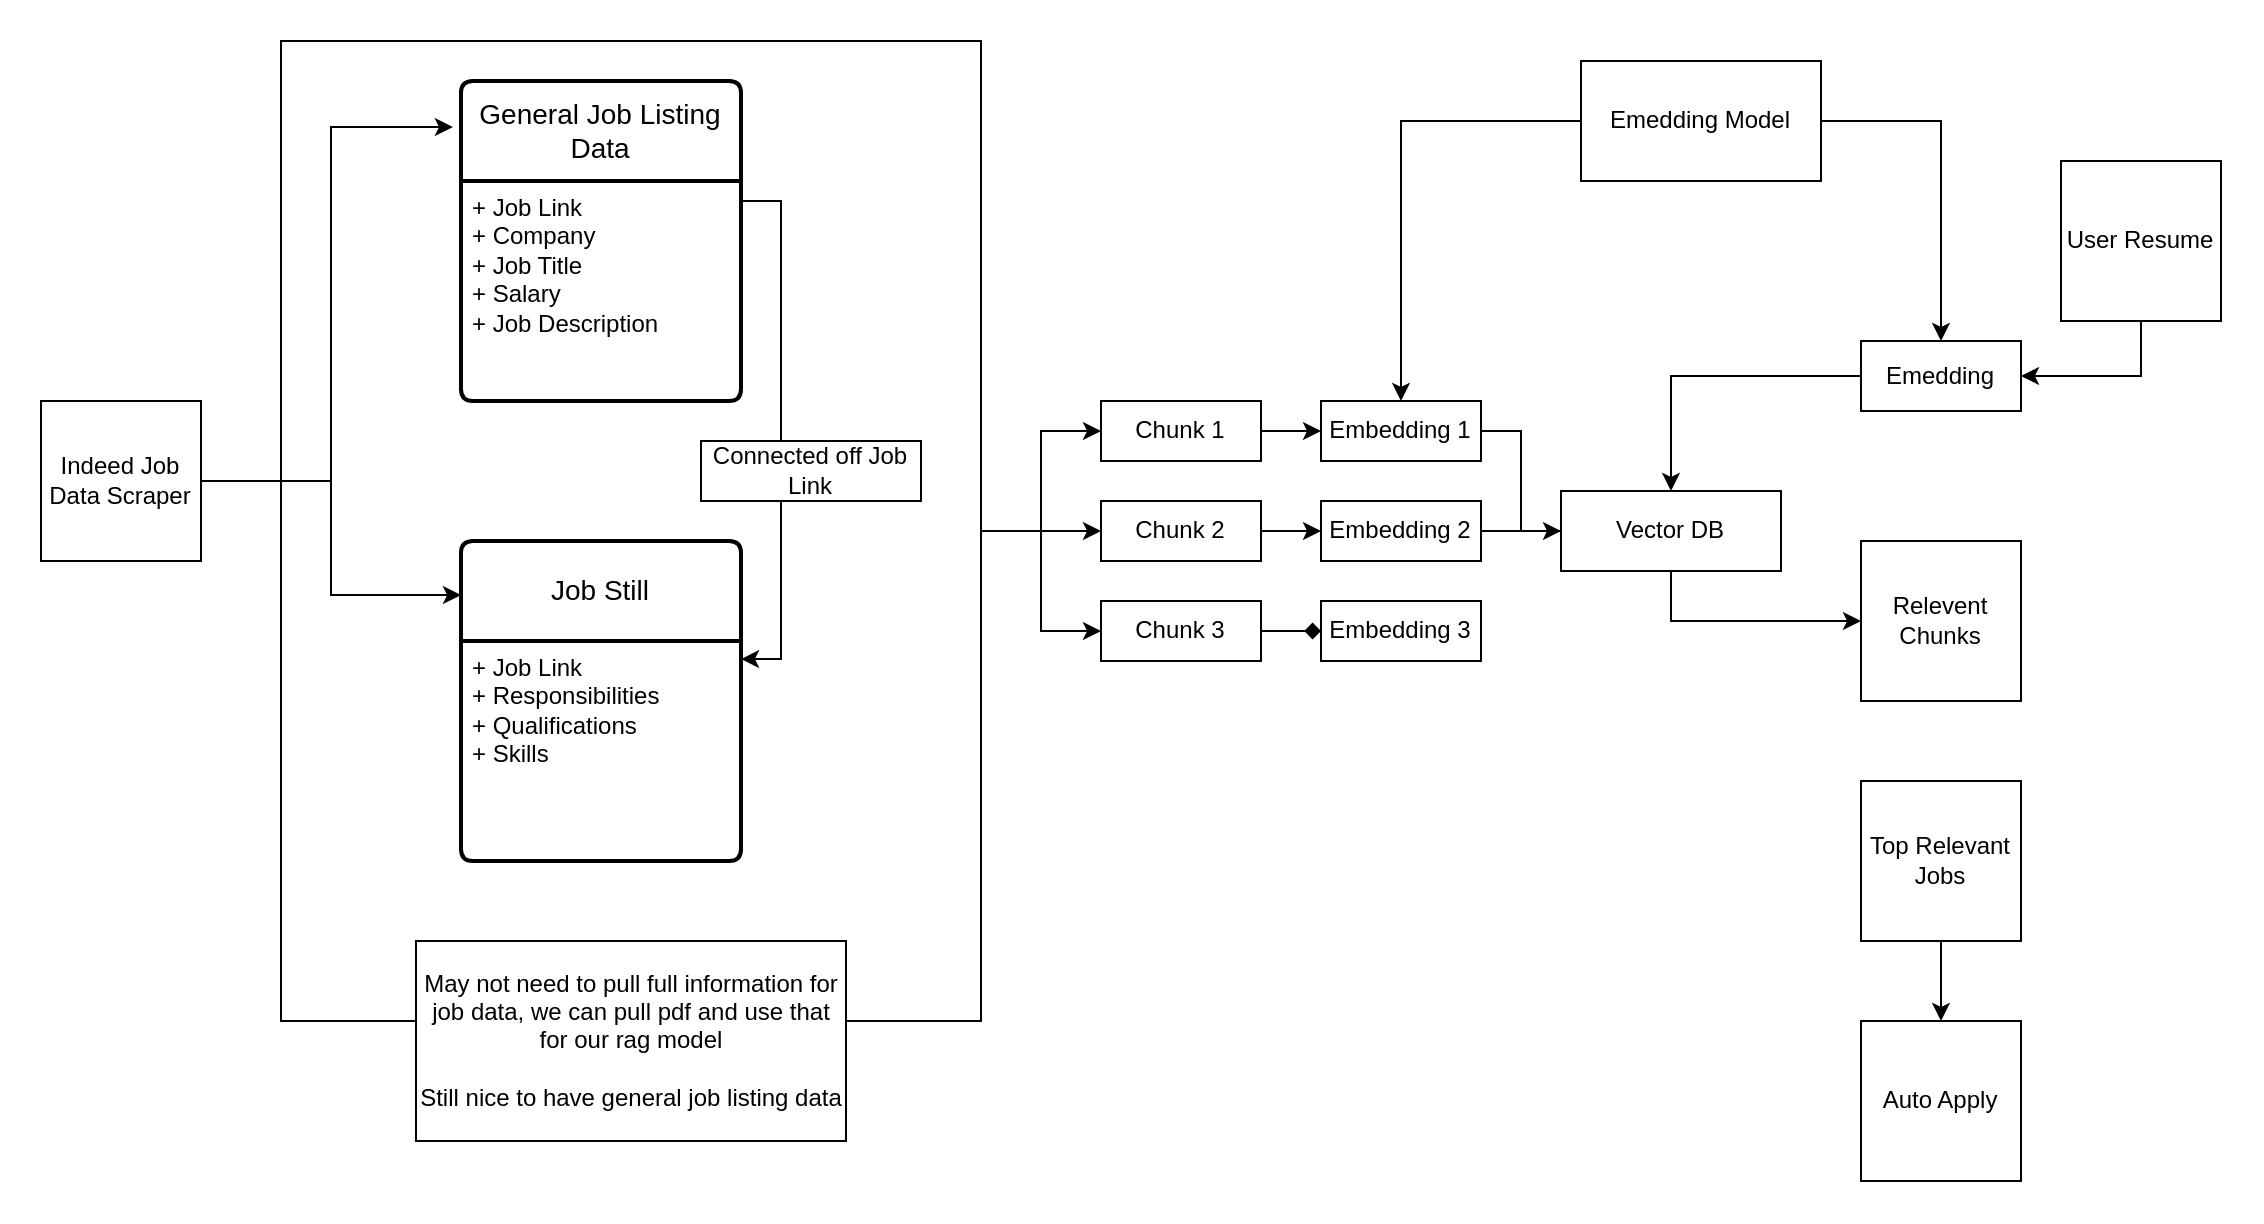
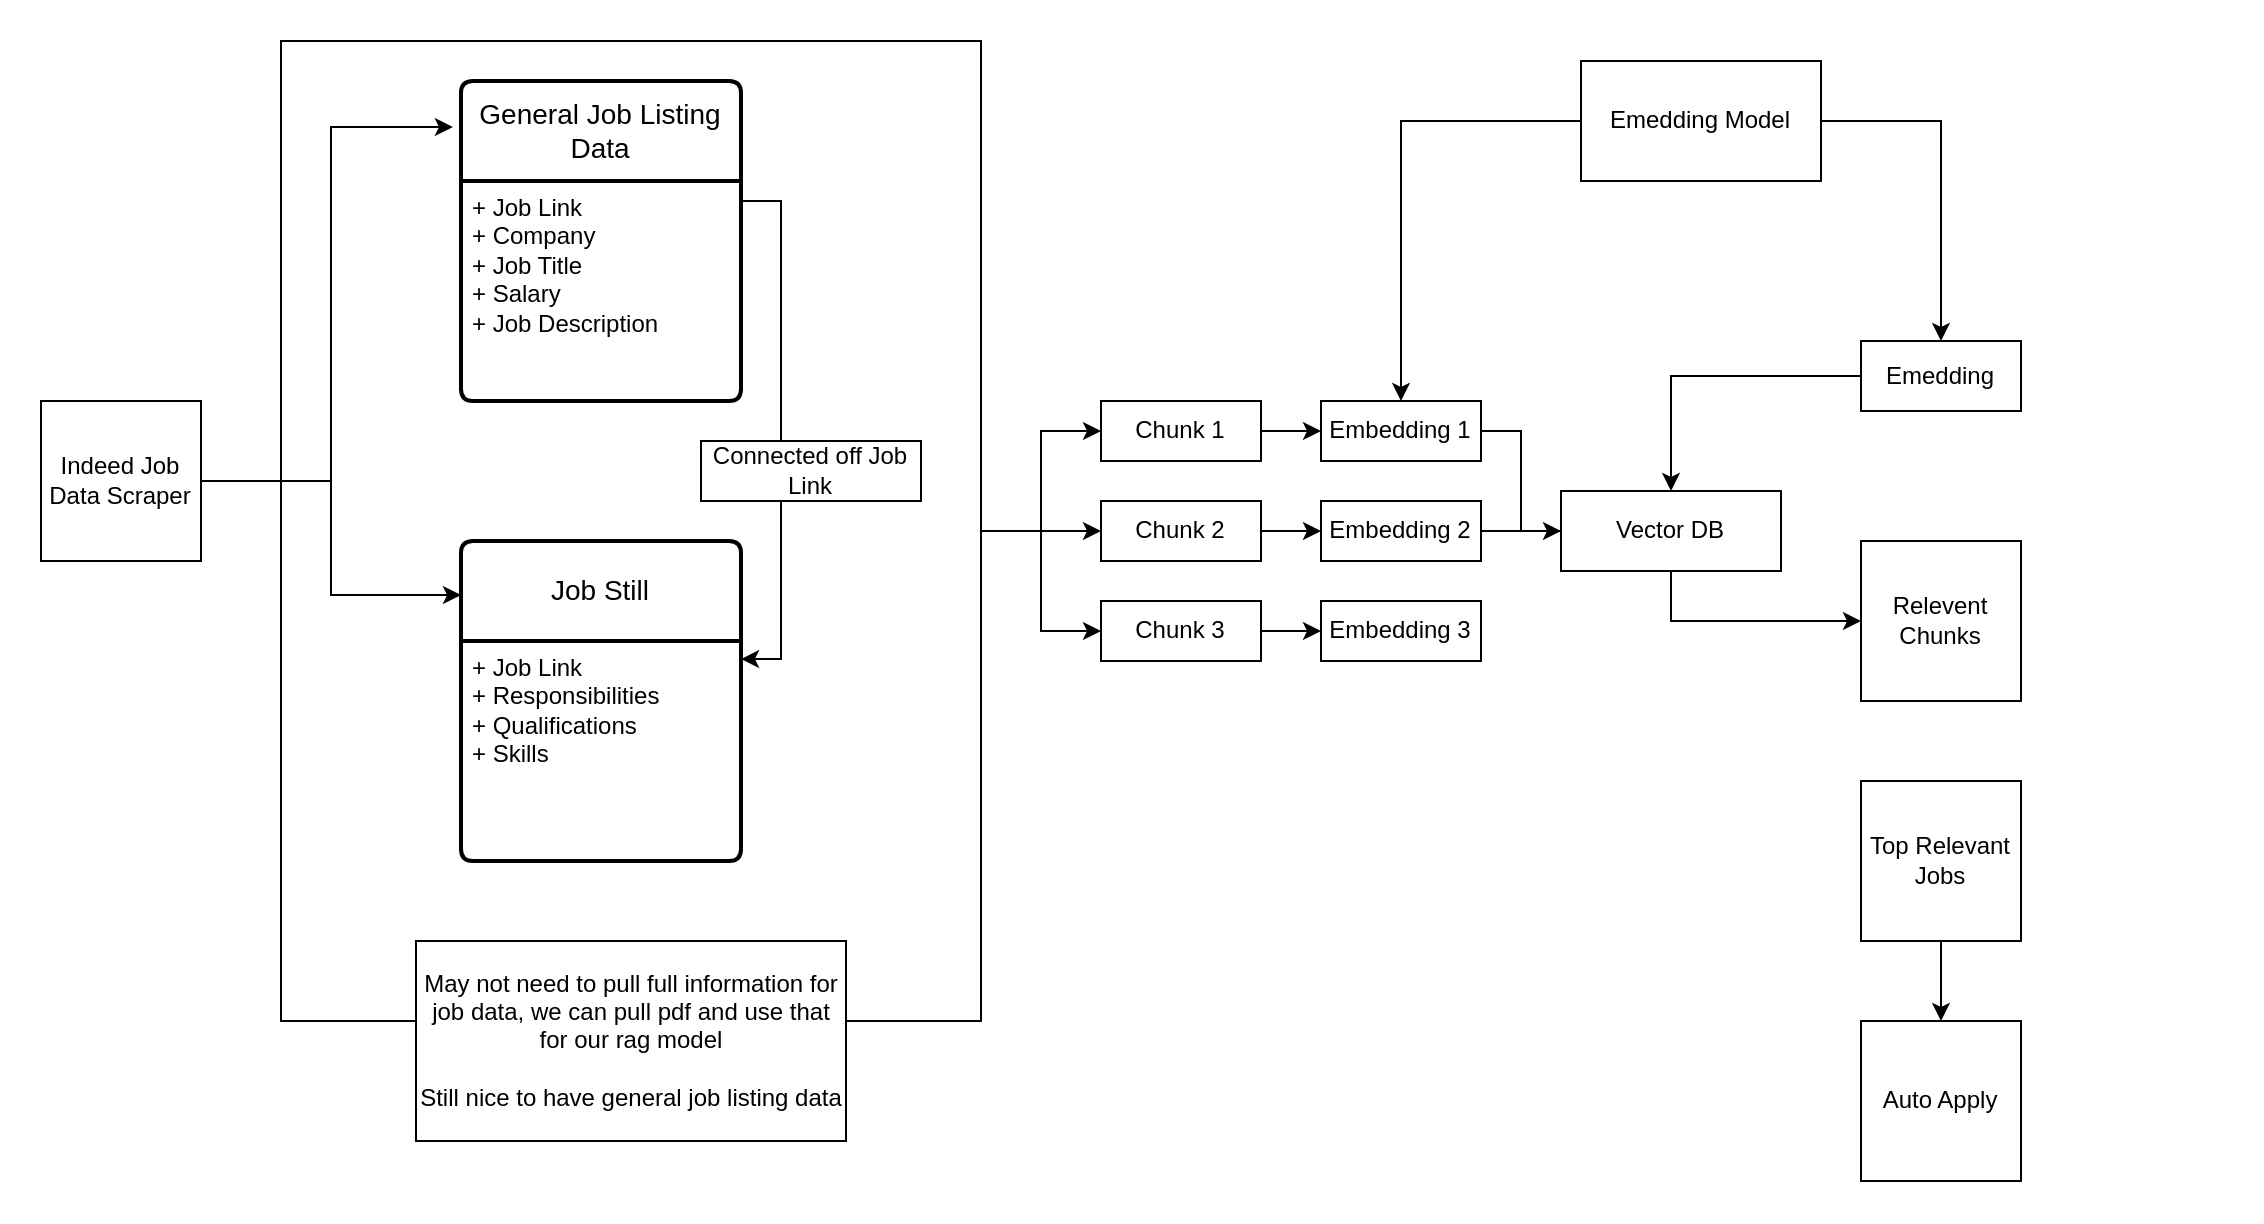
(2141, 241) -> none
(2115, 376) -> none
(1304, 631) -> (1305, 631)
